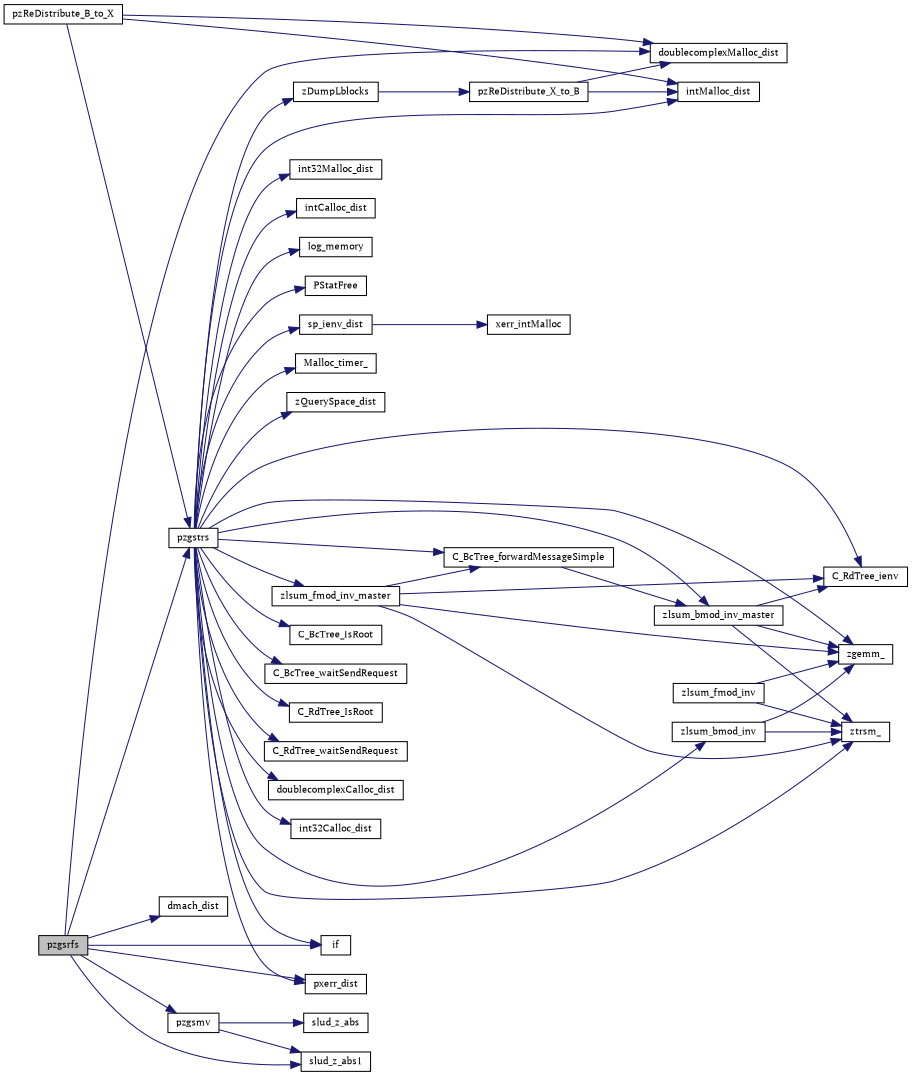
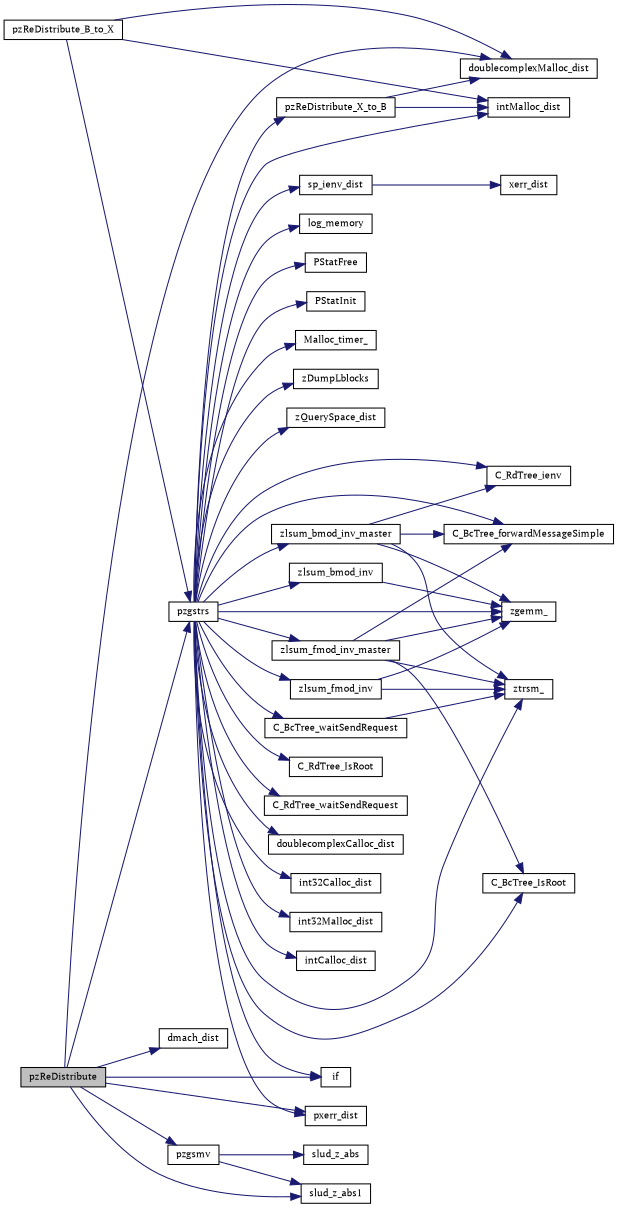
(419, 92) -> (227, 233)
none -> (336, 301)
(529, 325) -> (529, 185)
(602, 580) -> (417, 534)
(596, 587) -> (465, 754)
none -> (239, 653)
(798, 732) -> (445, 706)
(63, 945) -> (63, 1077)
